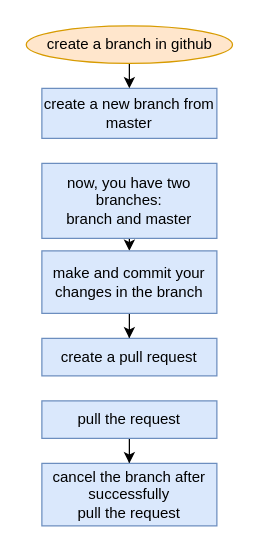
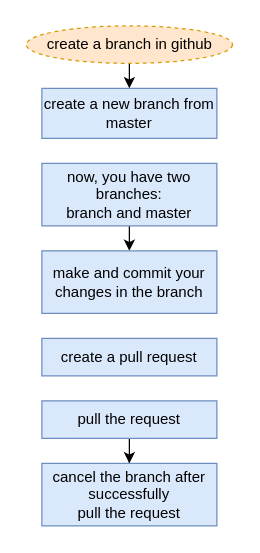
(129, 44) -> (129, 44)
(129, 201) -> (129, 194)
(129, 330) -> none
